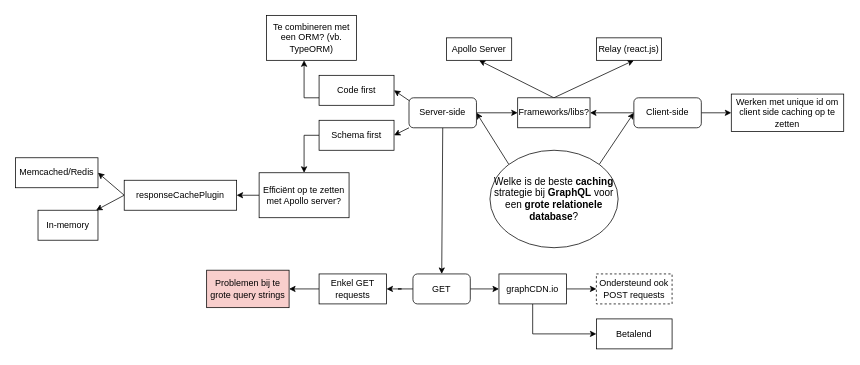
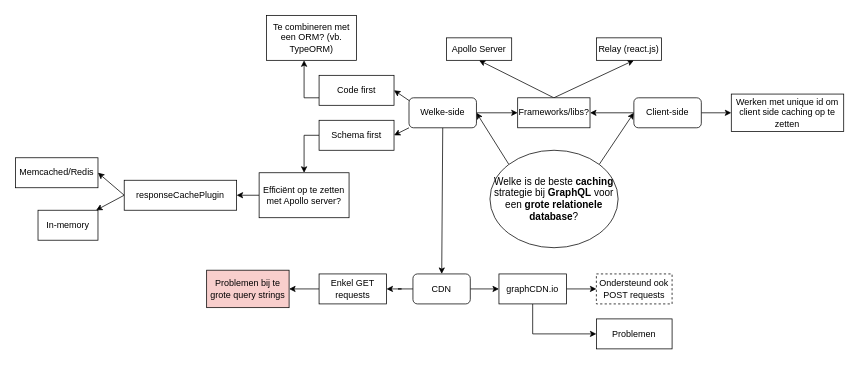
(443, 113) -> (443, 113)
(442, 289) -> (442, 289)
(635, 334) -> (635, 334)
